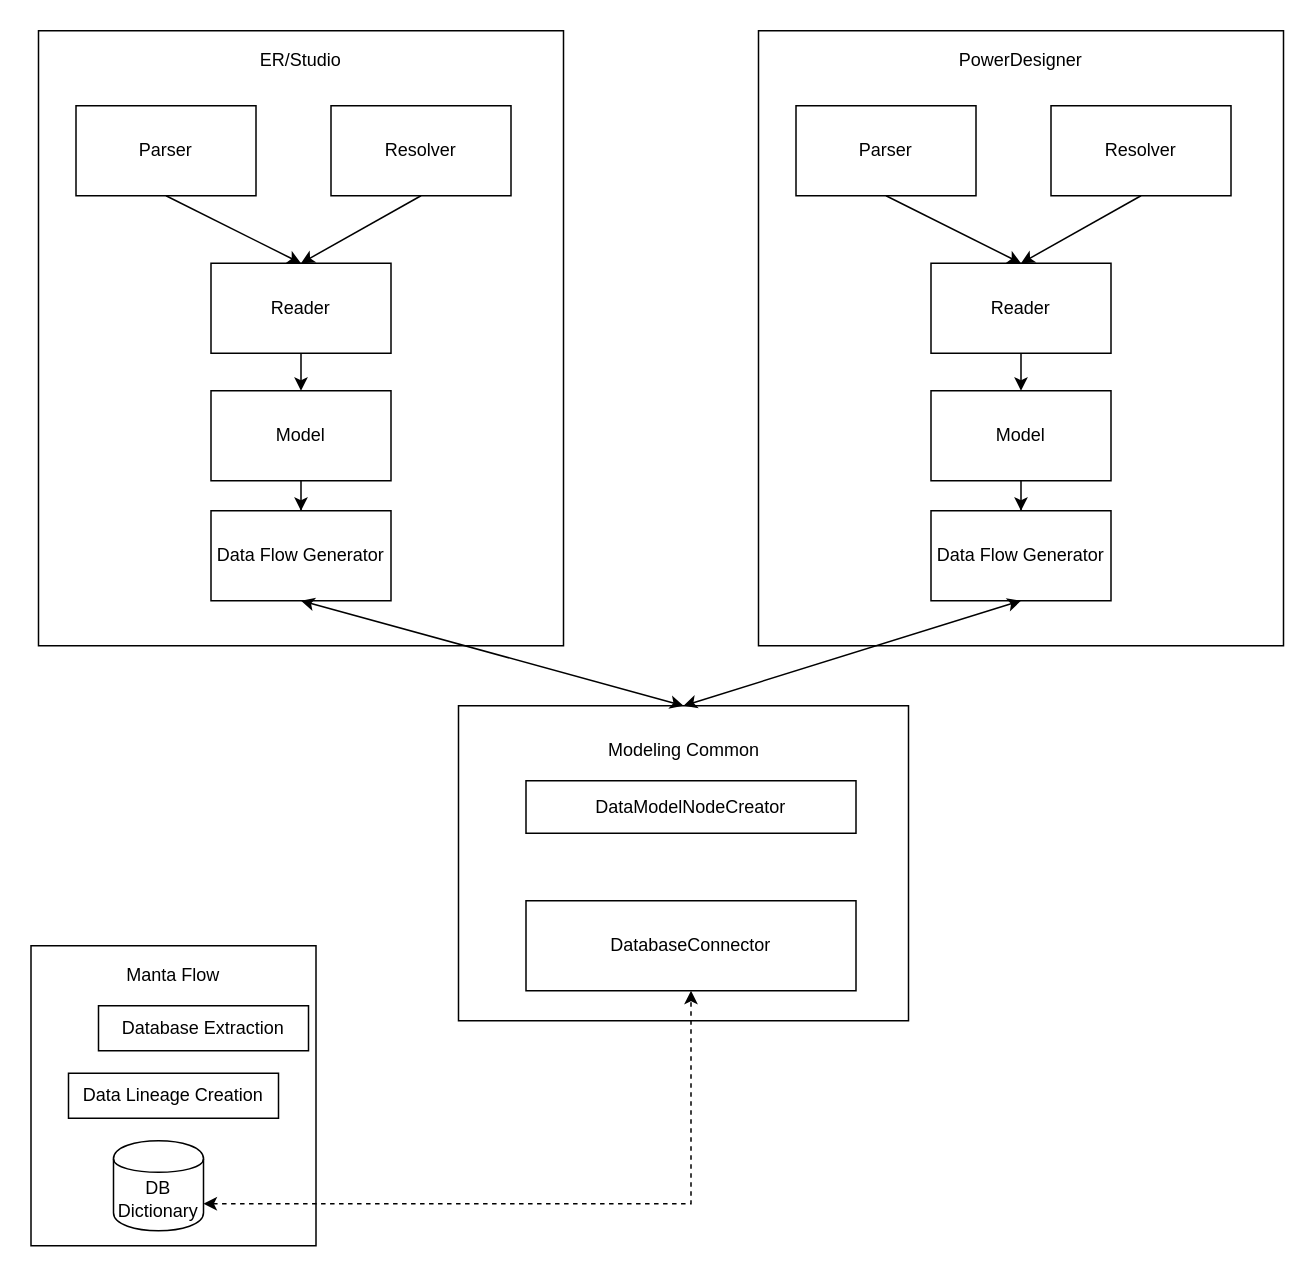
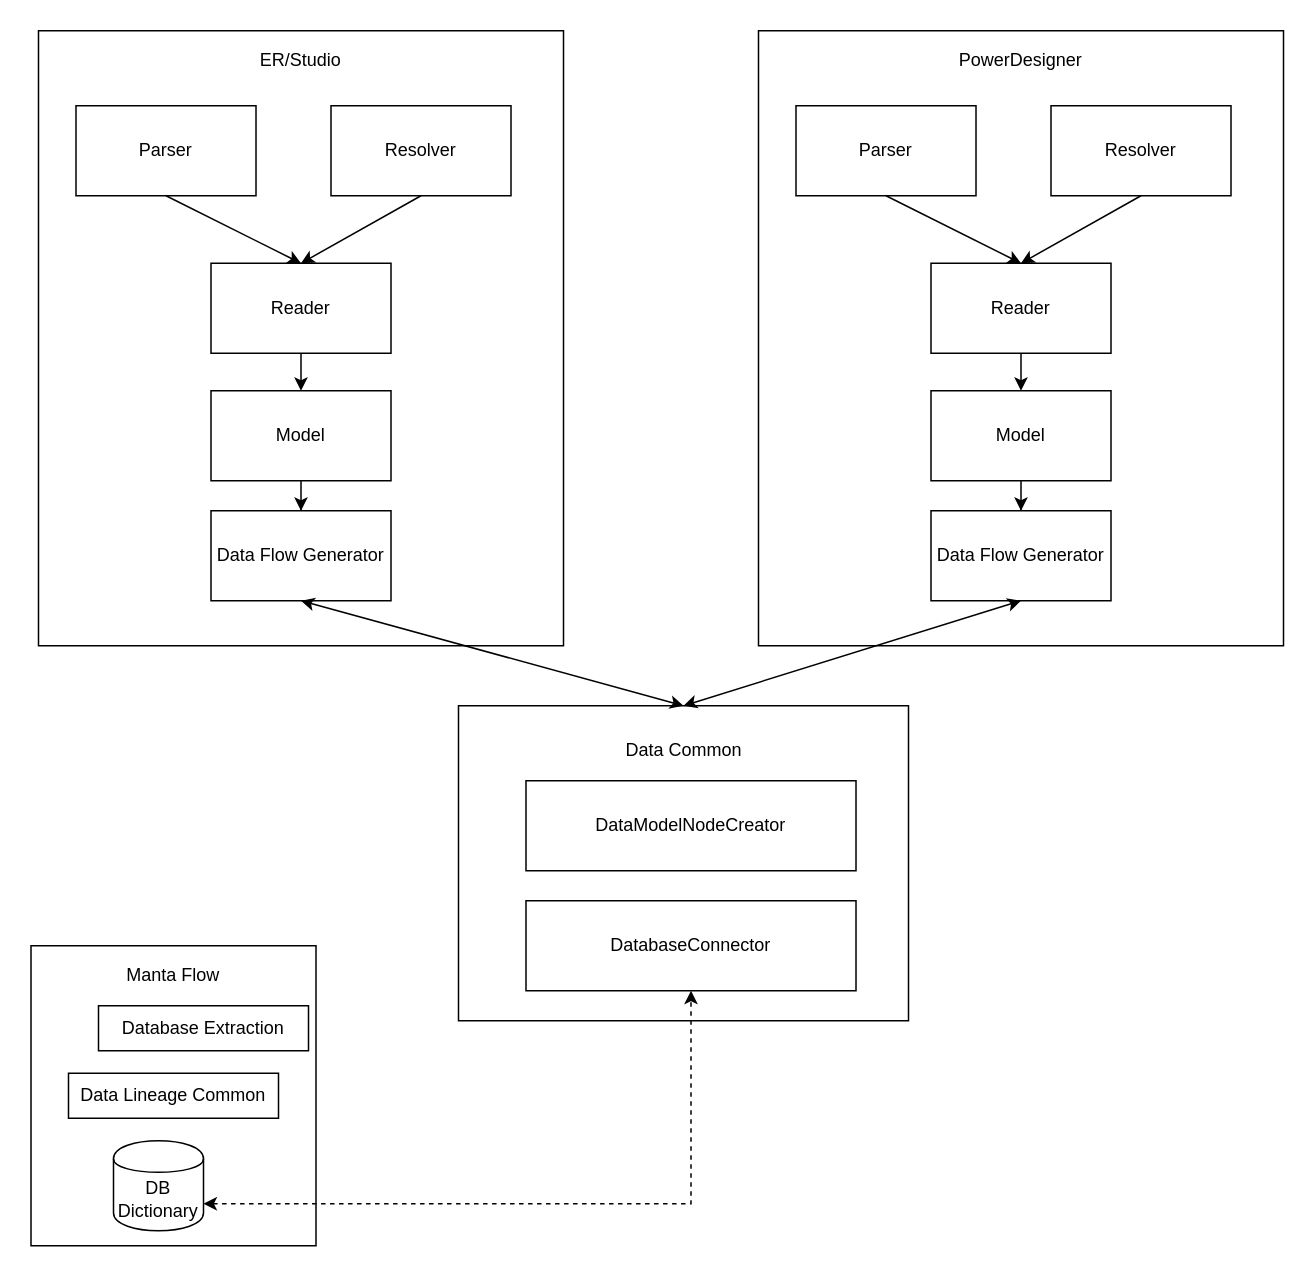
(684, 751) -> (684, 751)
(691, 807) -> (691, 826)
(173, 1096) -> (173, 1096)
